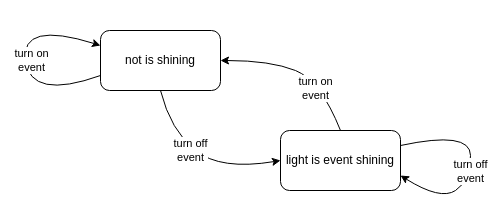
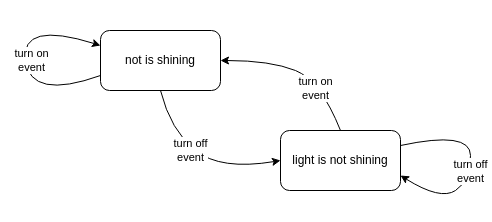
(341, 161) -> (341, 161)
